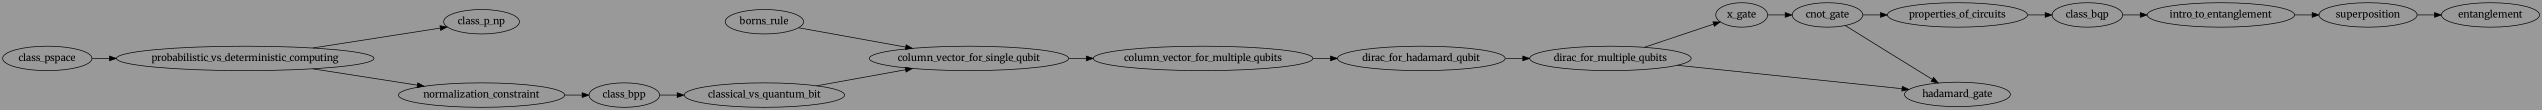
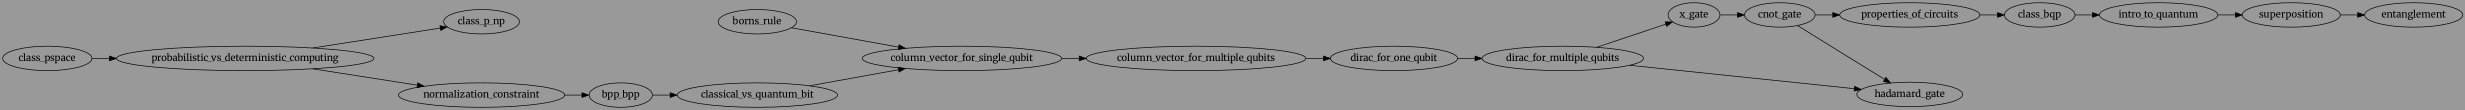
(2221, 15) -> (2159, 15)
(1421, 58) -> (1394, 58)
(624, 95) -> (621, 95)
